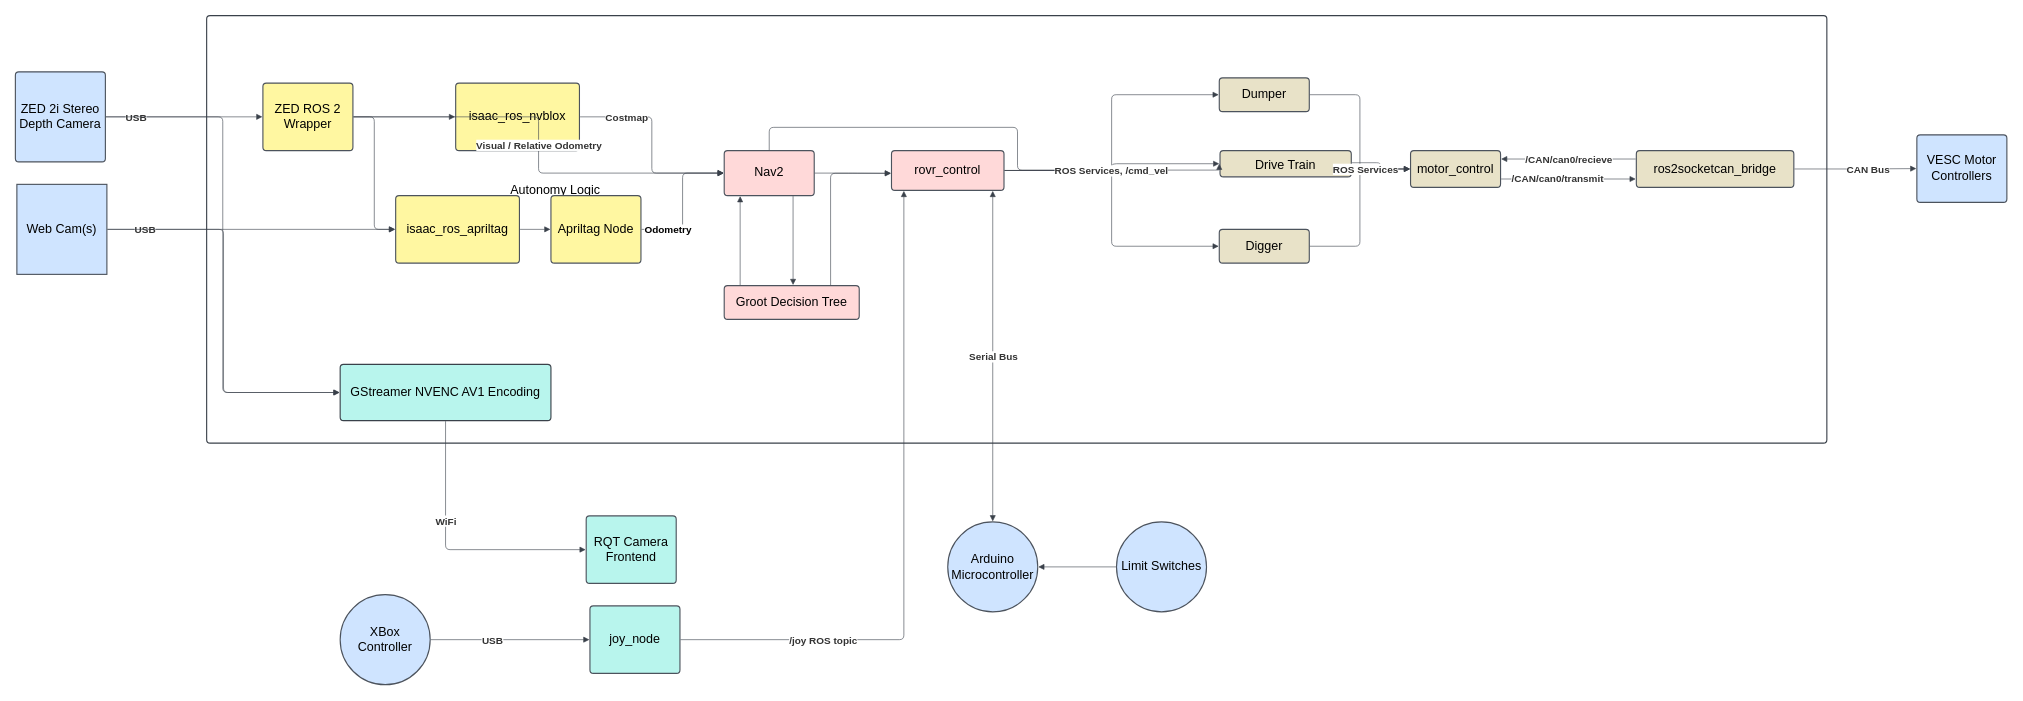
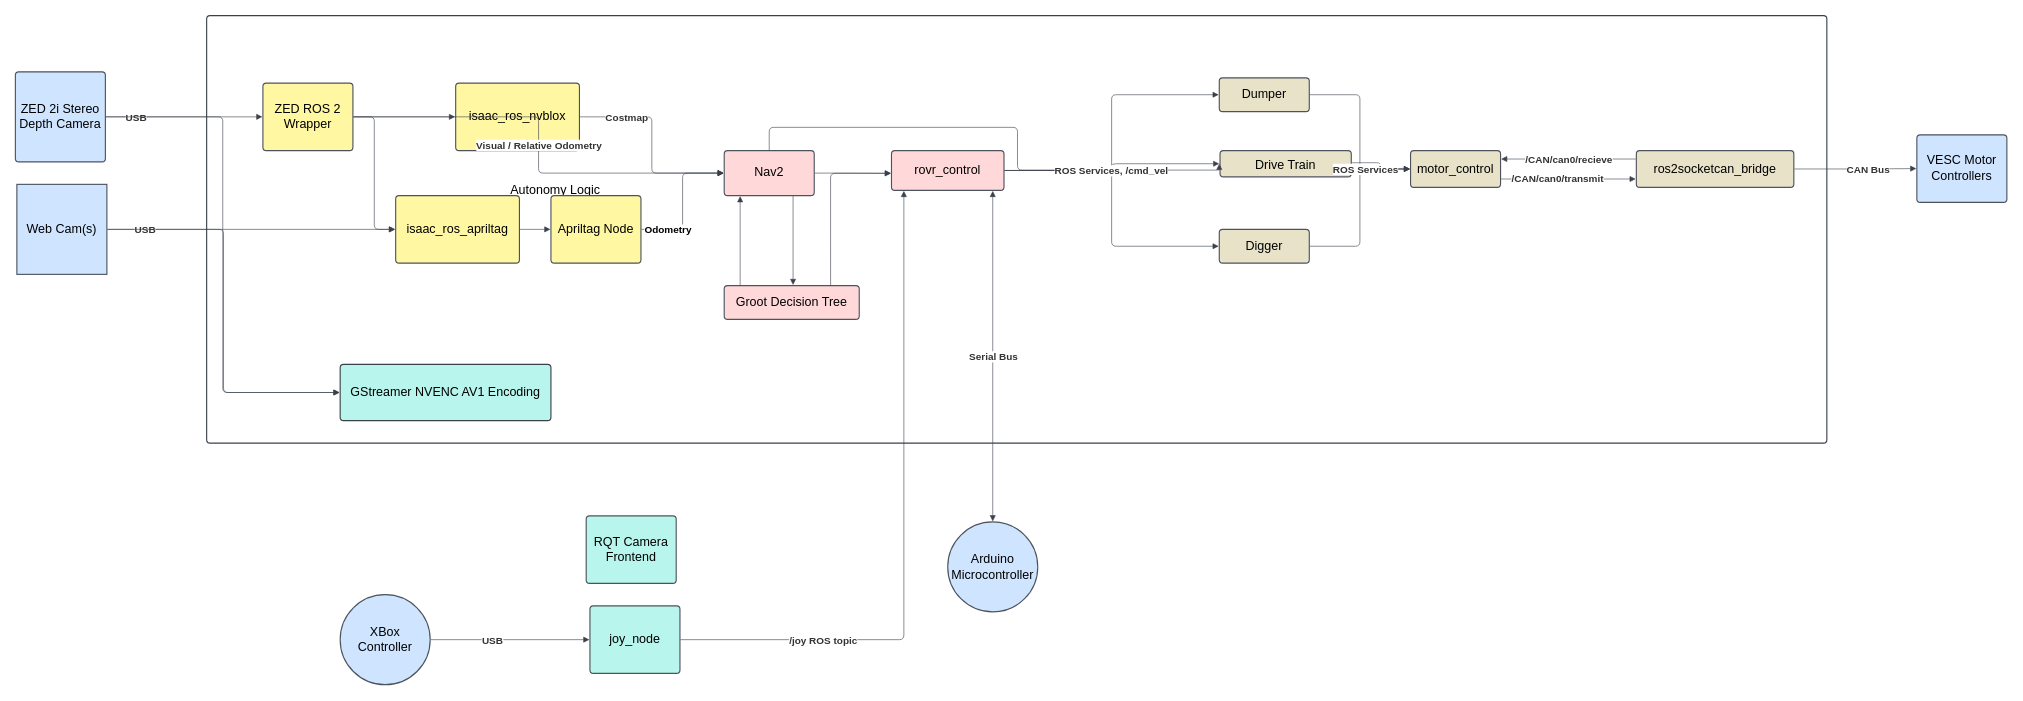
(448, 549) -> none
(1115, 567) -> none
(1161, 567) -> none
